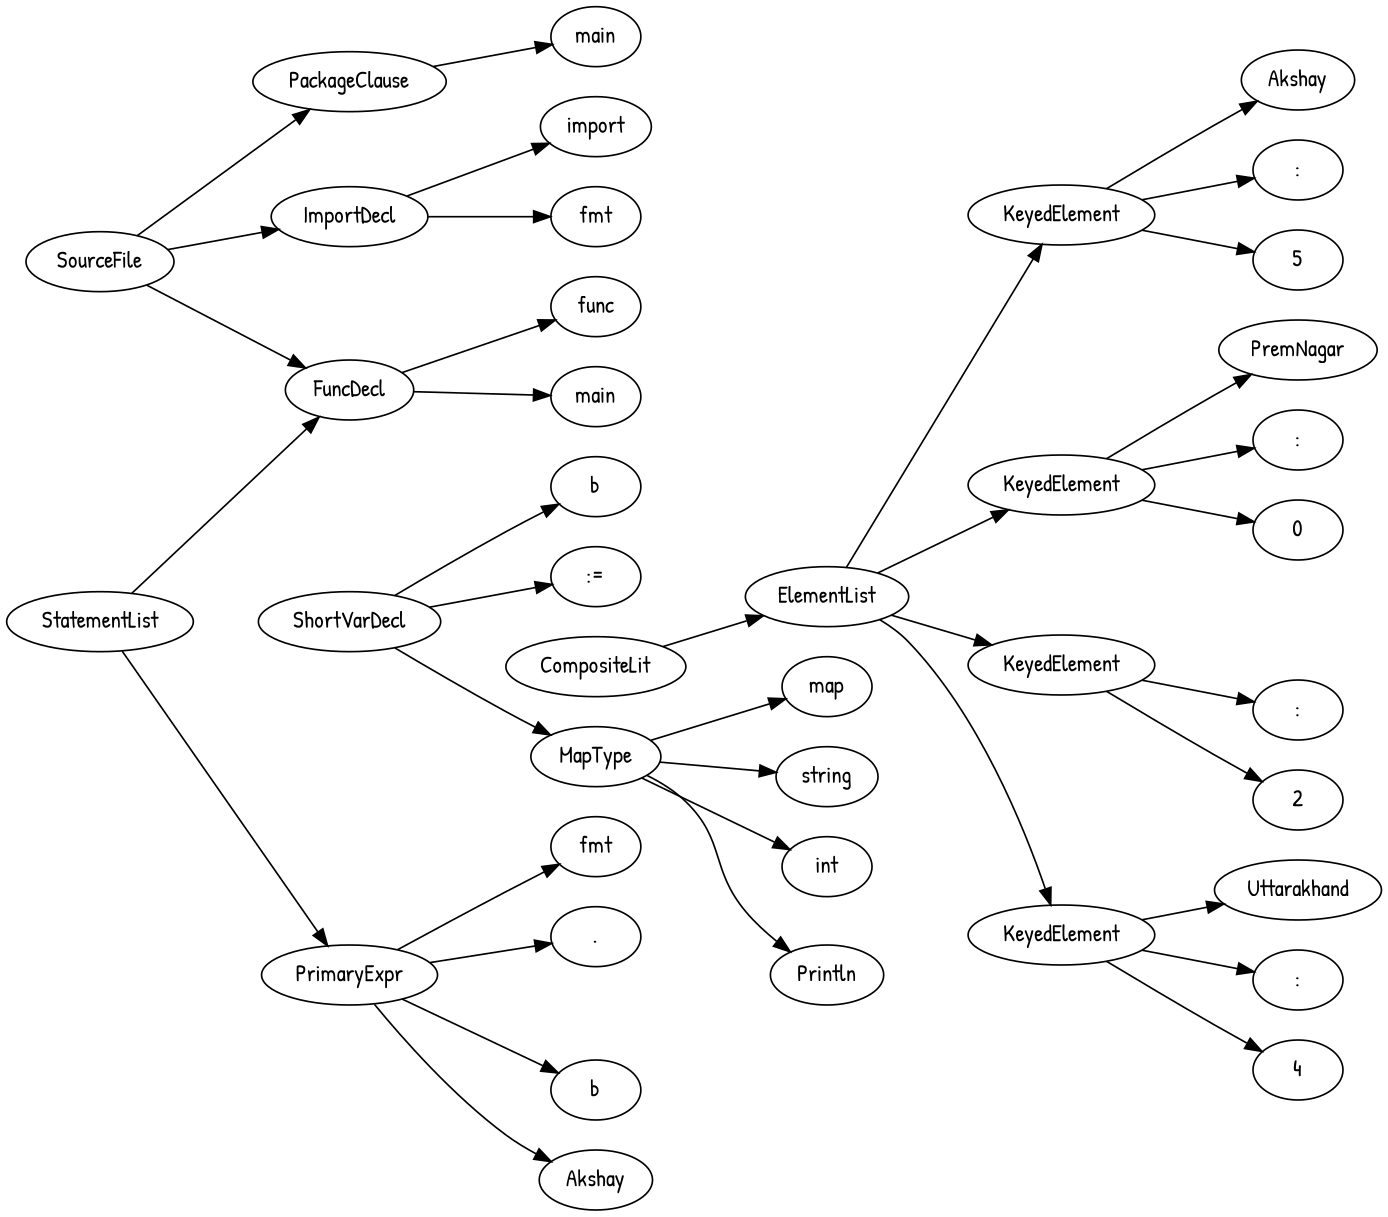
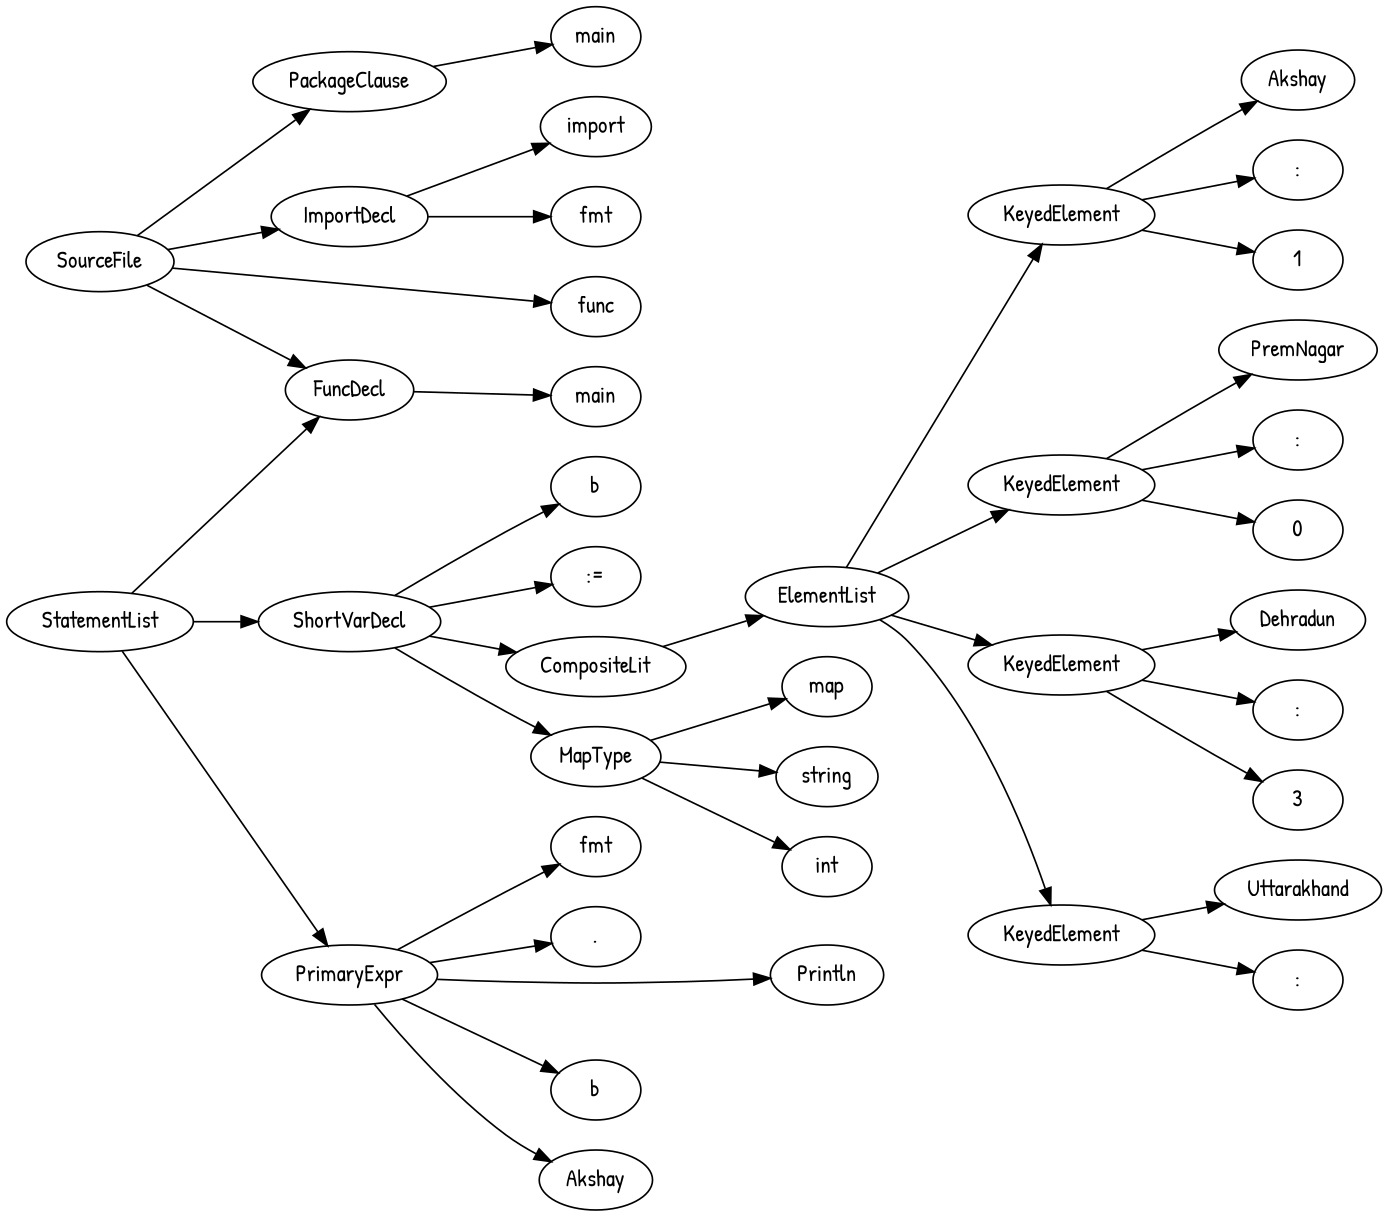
(1298, 260) -> (1298, 260)
(471, 349) -> (353, 285)
none -> (1298, 620)
none -> (217, 622)
none -> (464, 643)
(1298, 800) -> (1298, 800)
(717, 854) -> (595, 983)
(1298, 1070) -> none
